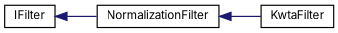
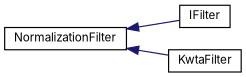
(82, 16) -> (159, 24)
